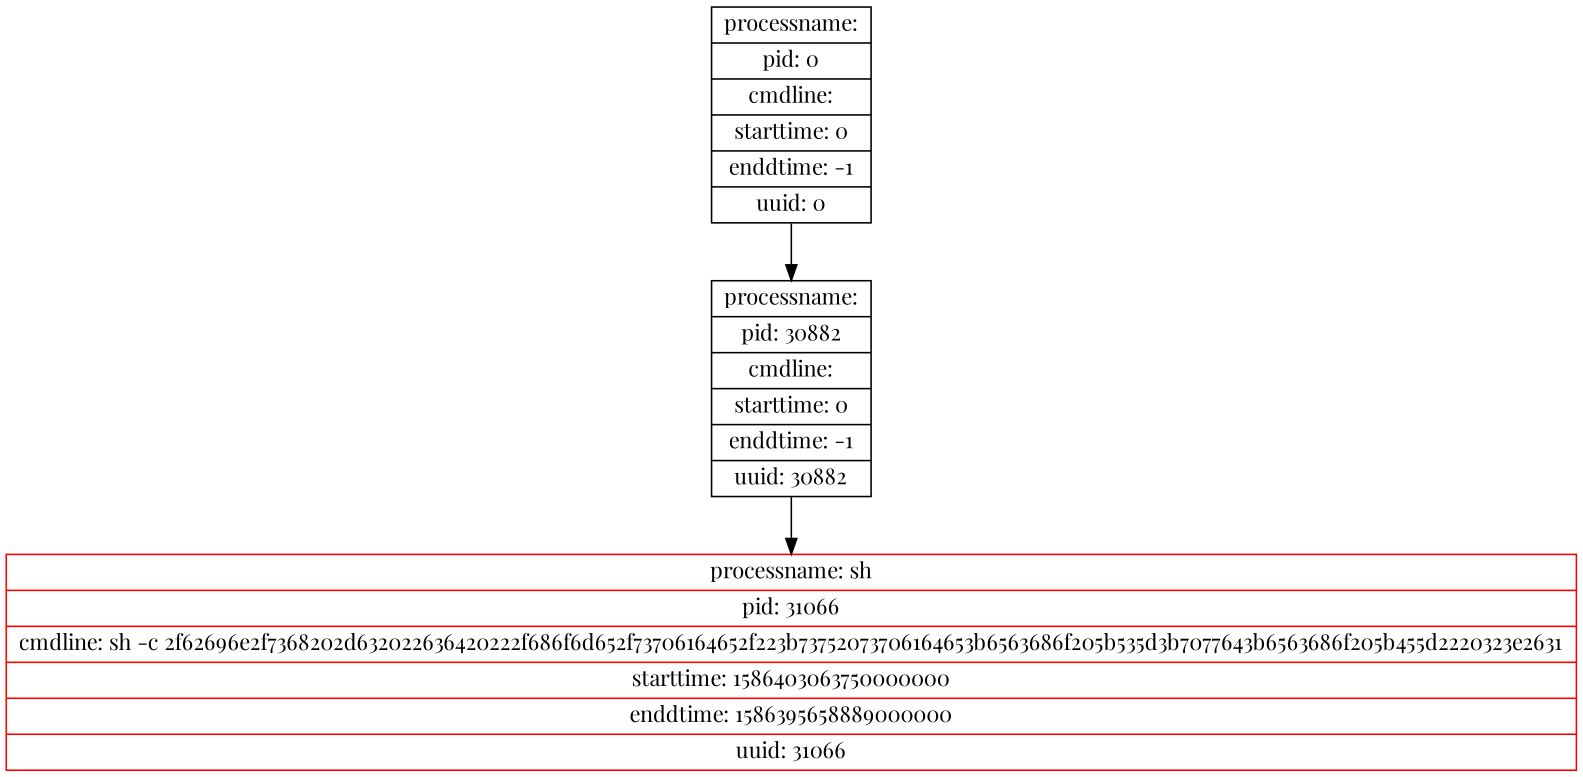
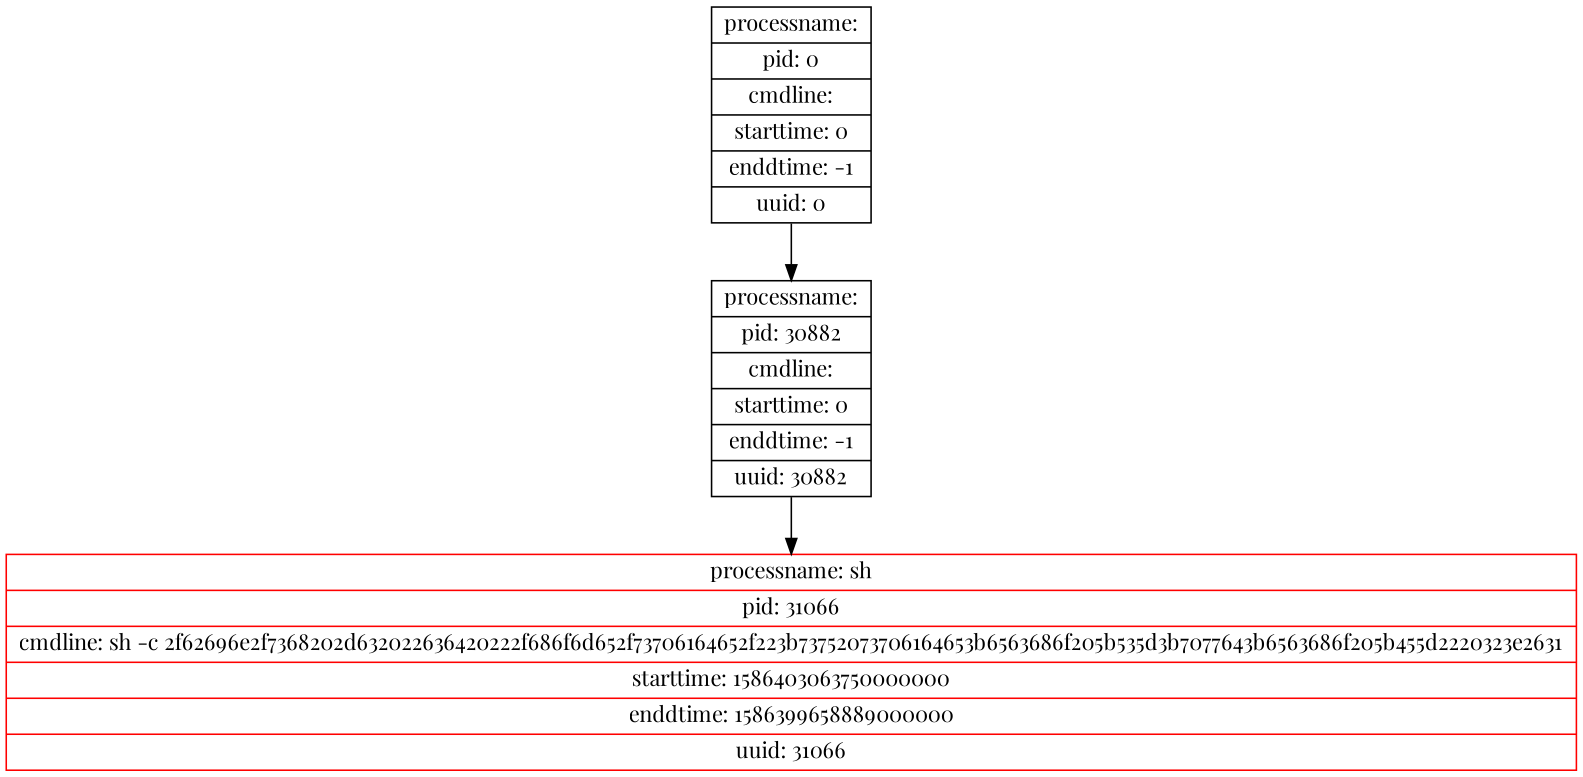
(791, 715) -> (791, 715)
